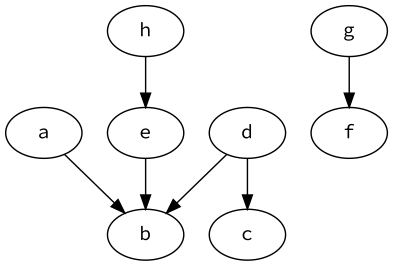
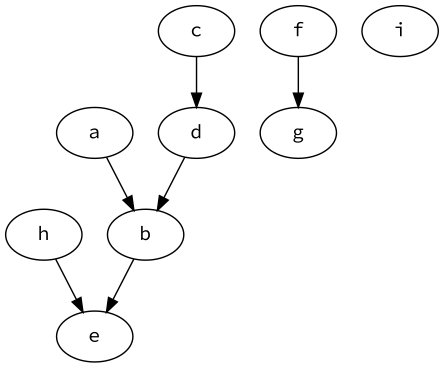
none -> (400, 31)
(349, 75) -> (298, 75)
(146, 177) -> (123, 279)
(247, 177) -> (197, 75)
